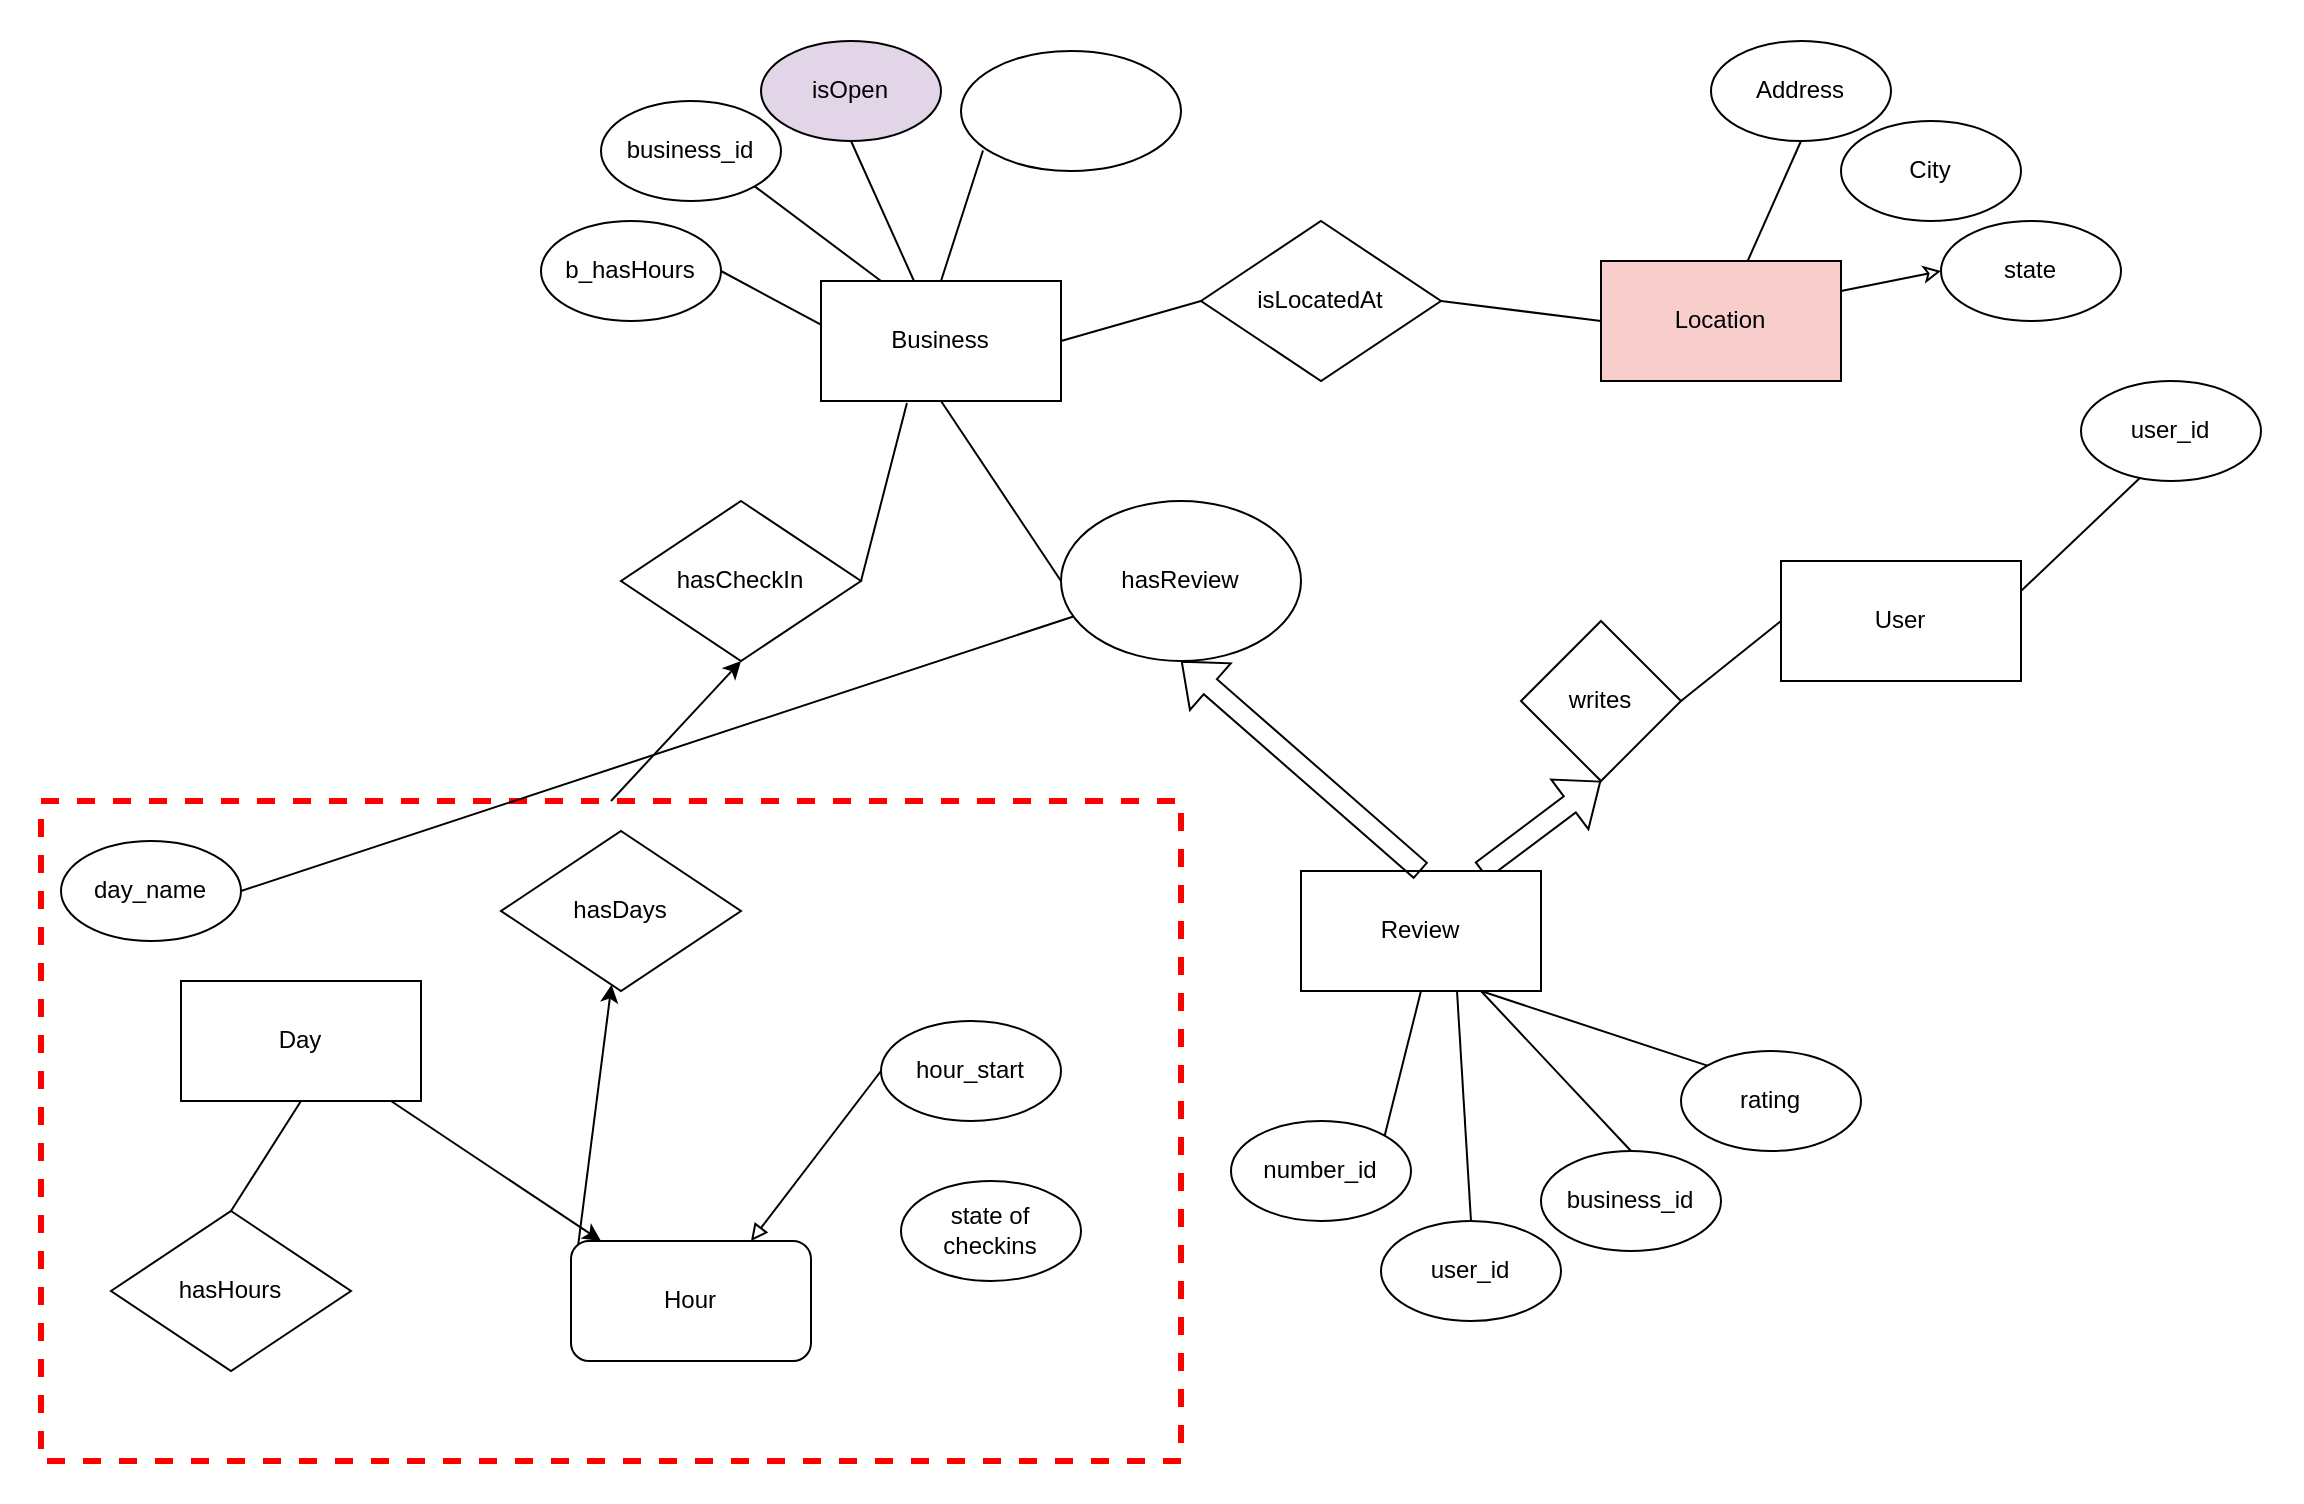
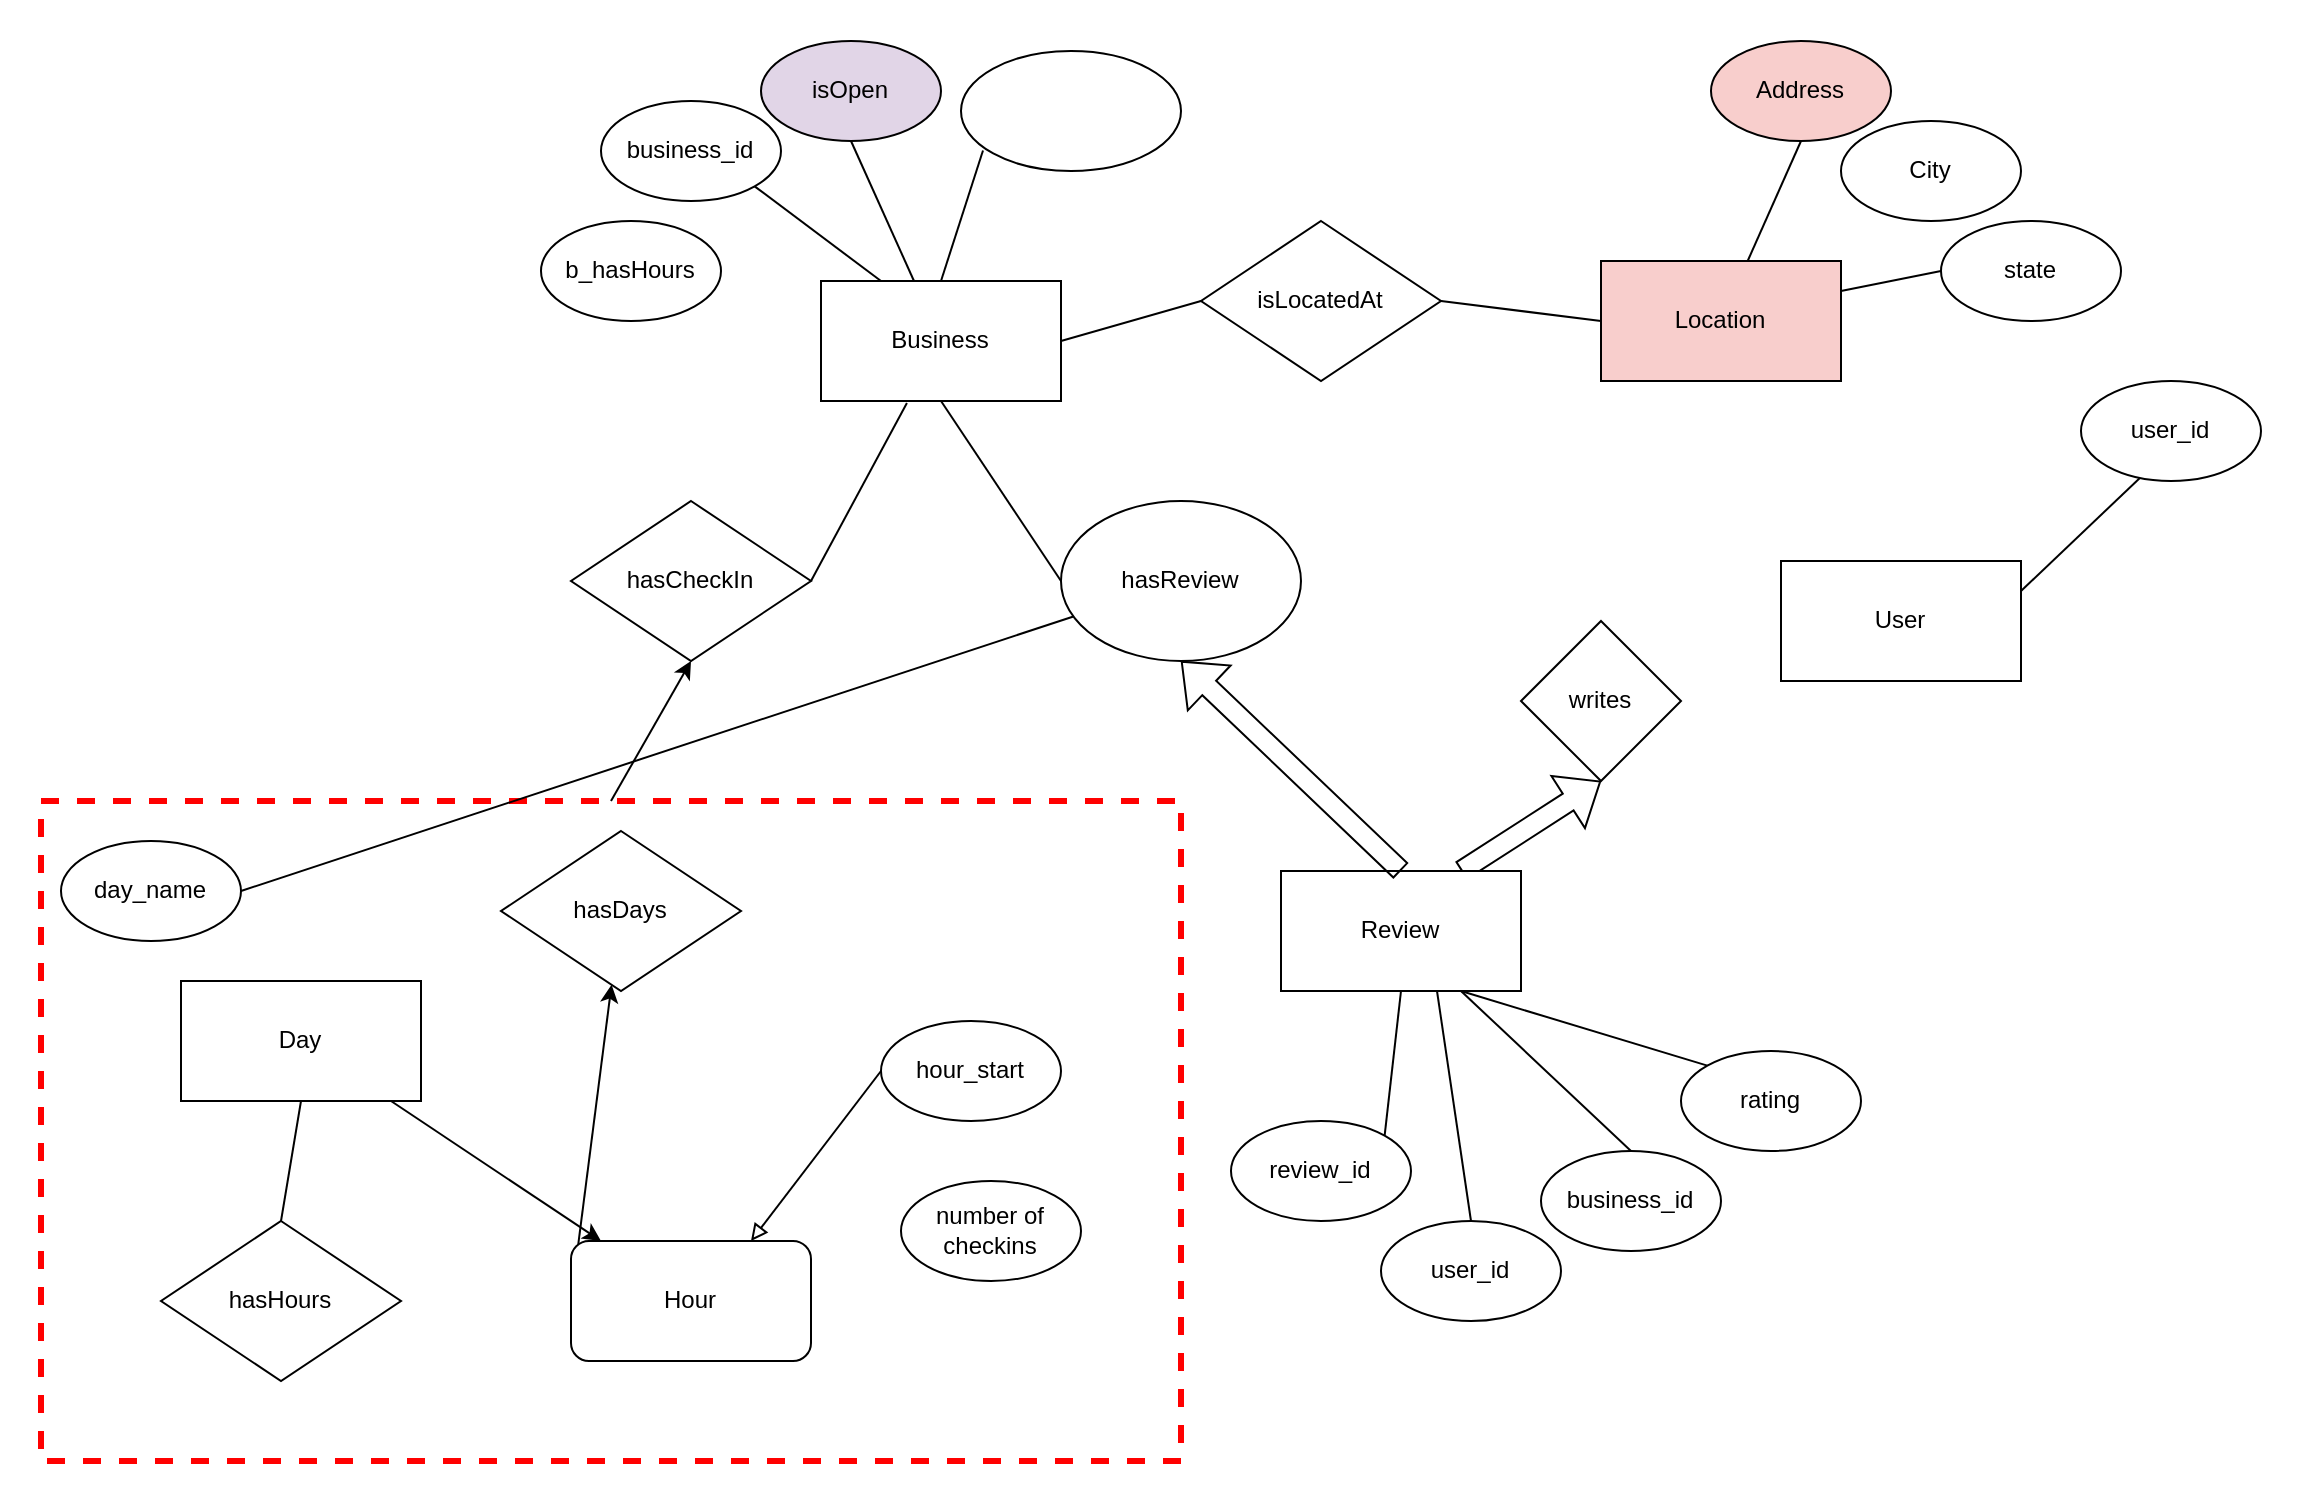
(1801, 91) -> (1801, 91)
(1927, 274) -> (1932, 273)
(770, 298) -> none
(741, 581) -> (691, 581)
(1731, 661) -> none
(1421, 931) -> (1401, 931)
(1321, 1171) -> (1321, 1171)
(991, 1231) -> (991, 1231)
(231, 1291) -> (281, 1301)
